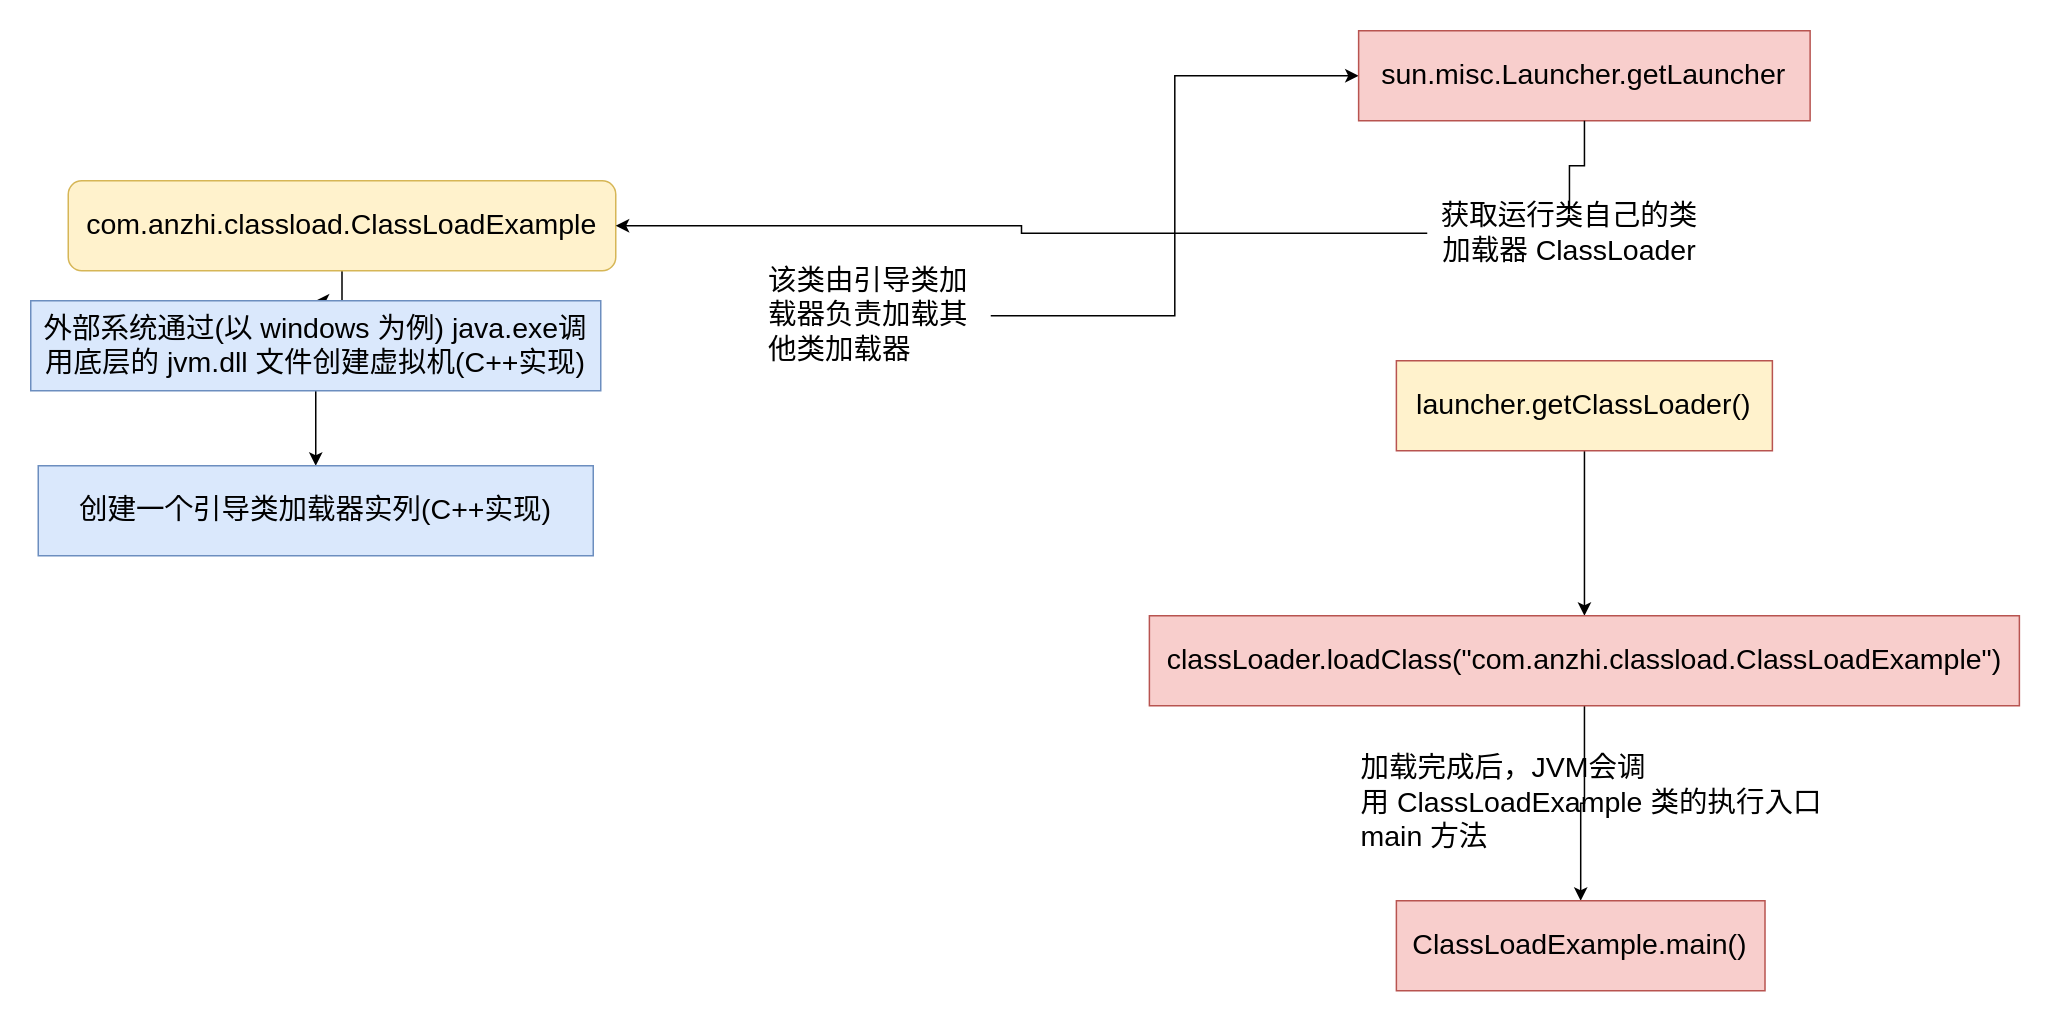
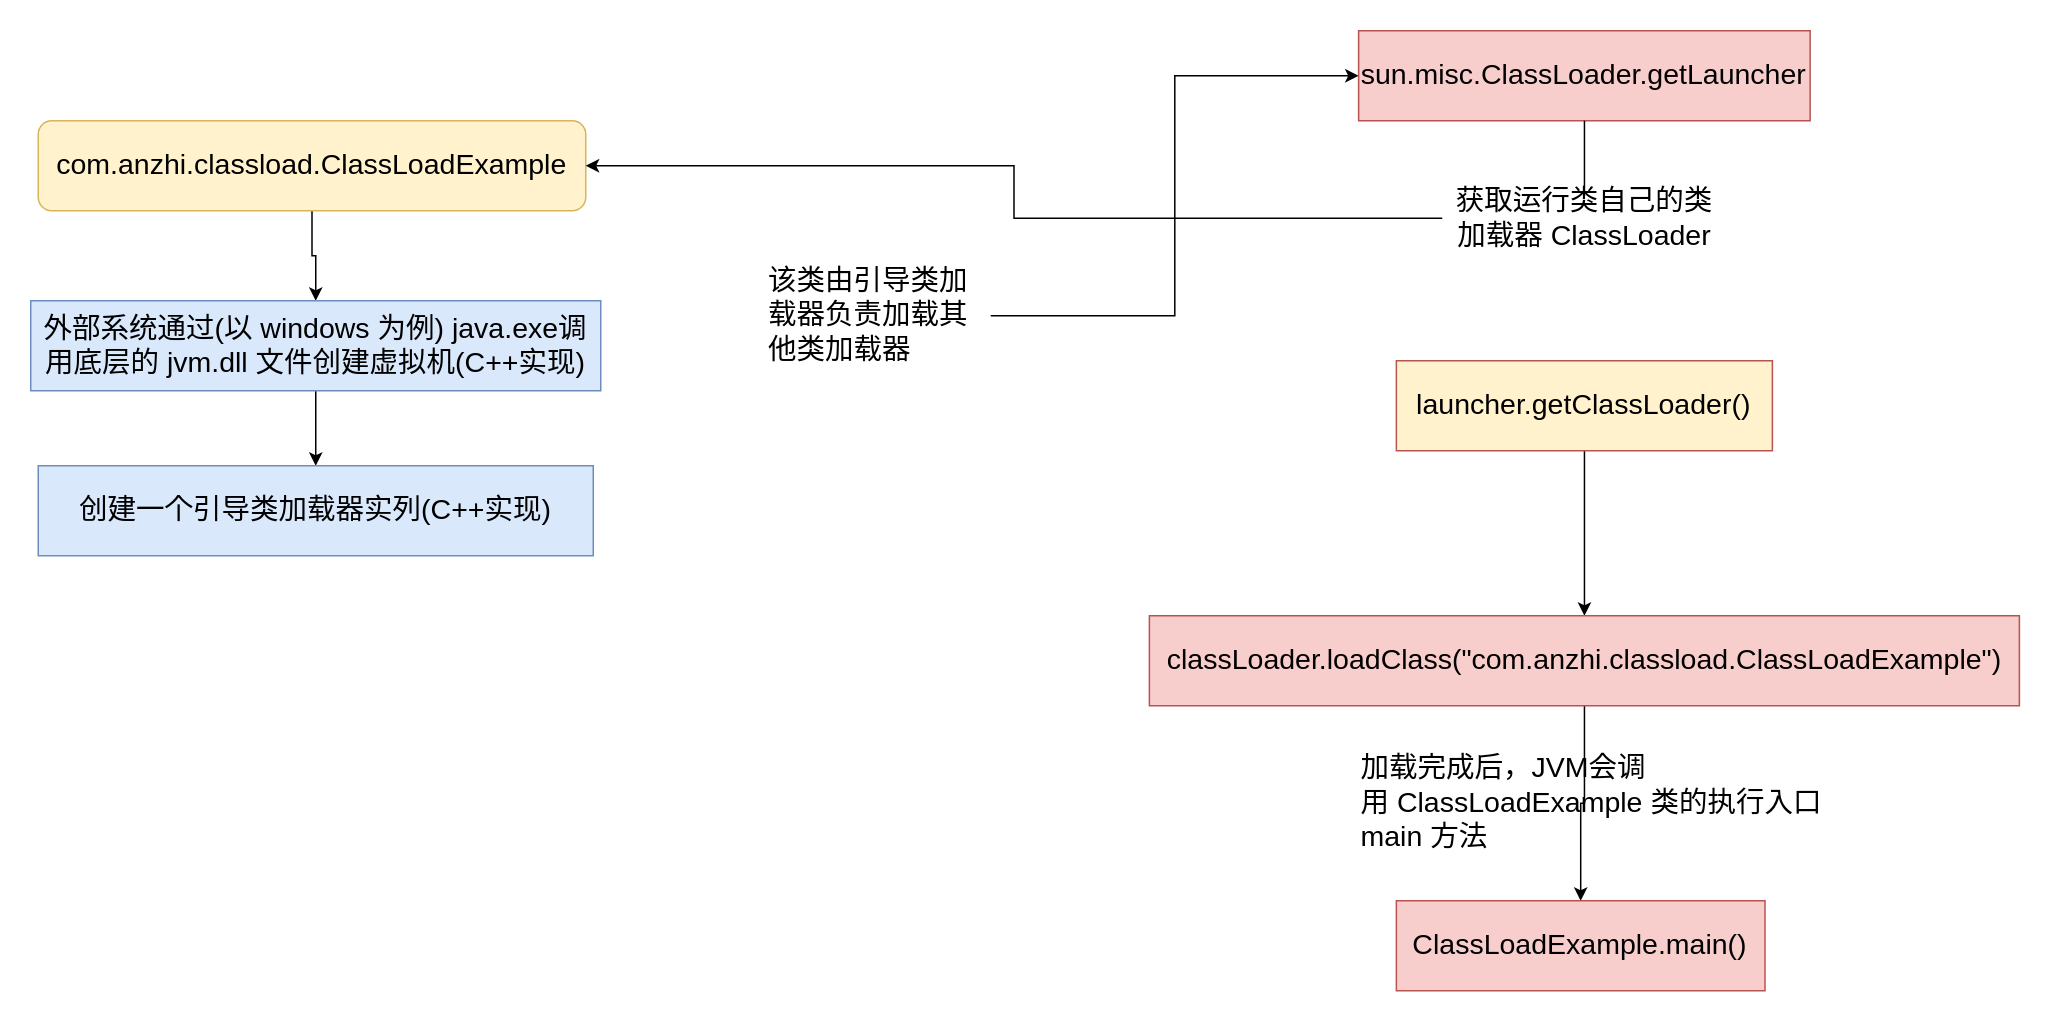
(1584, 76) -> (1584, 76)
(342, 226) -> (312, 166)
(1569, 233) -> (1584, 218)
